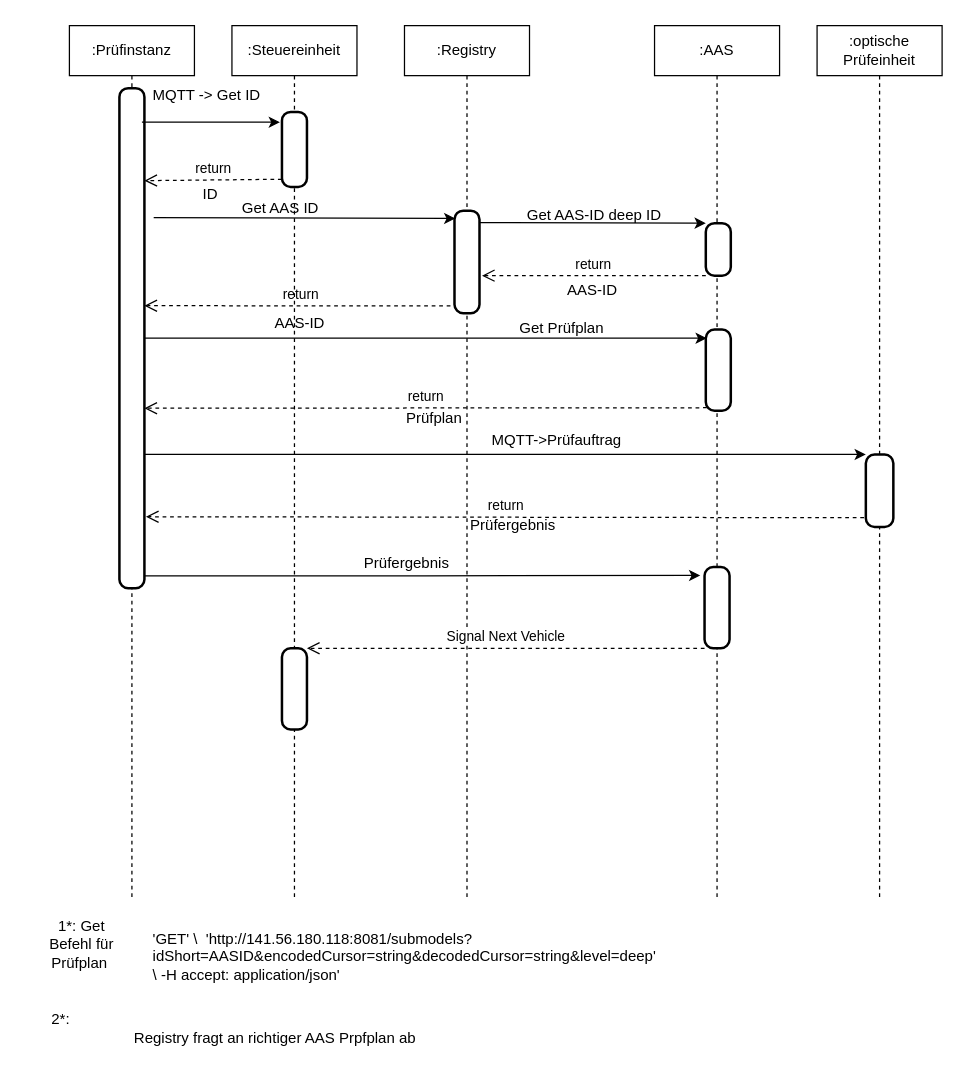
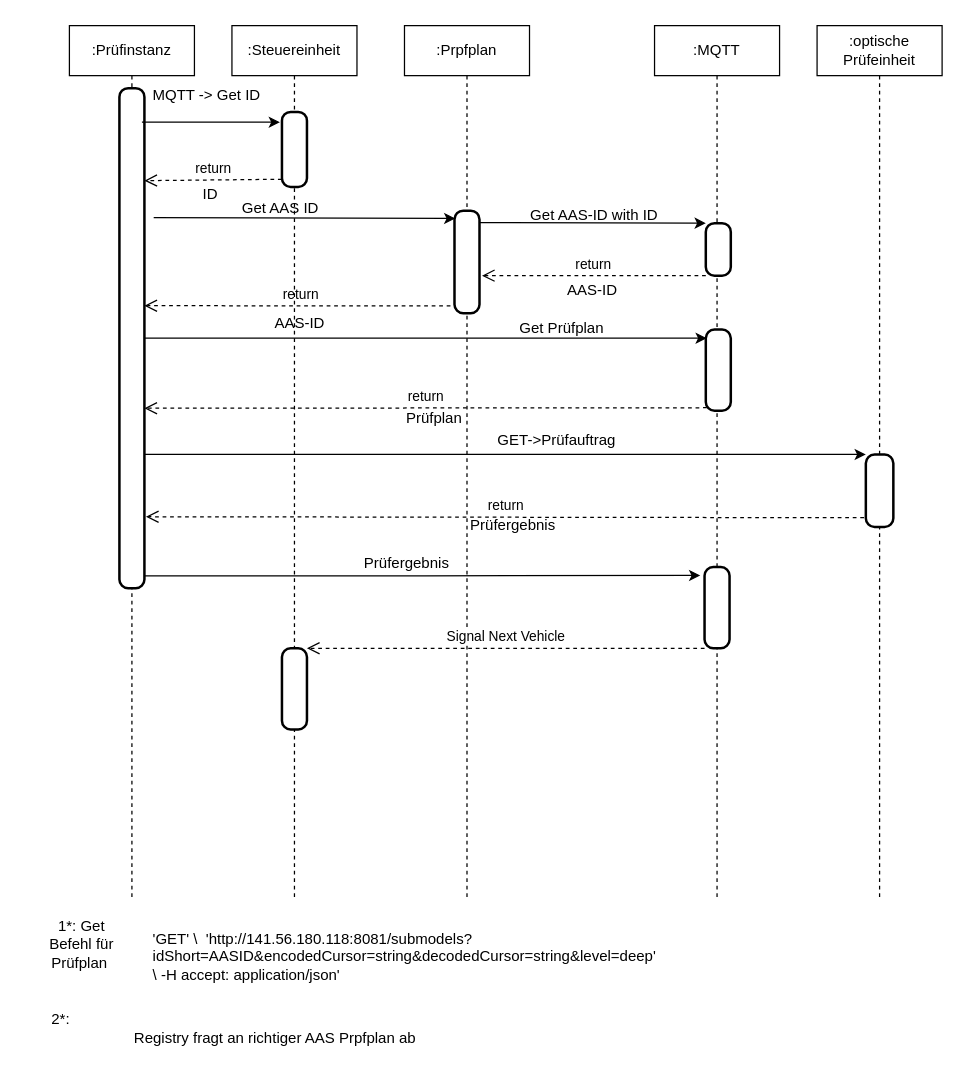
(467, 51) -> (467, 51)
(717, 51) -> (717, 51)
(594, 216) -> (594, 216)
(557, 441) -> (557, 441)
